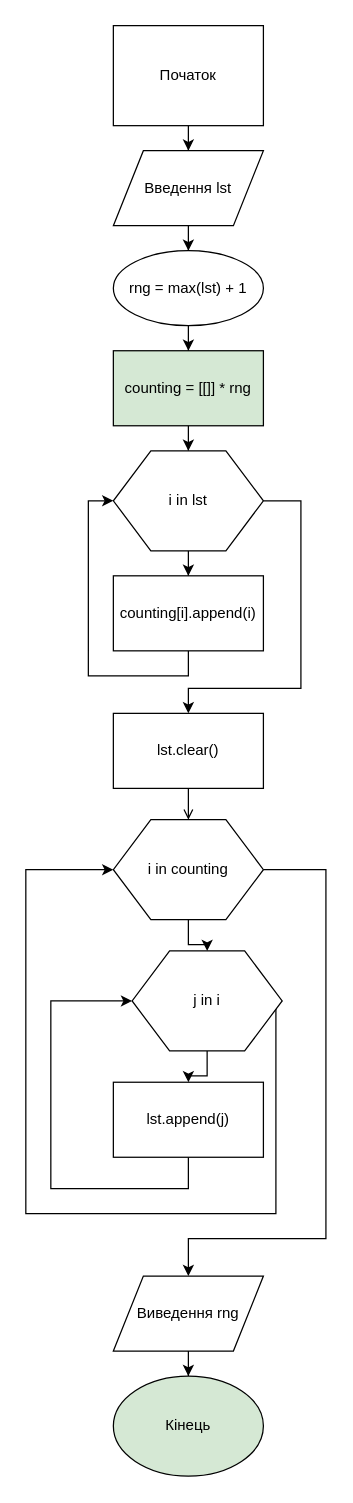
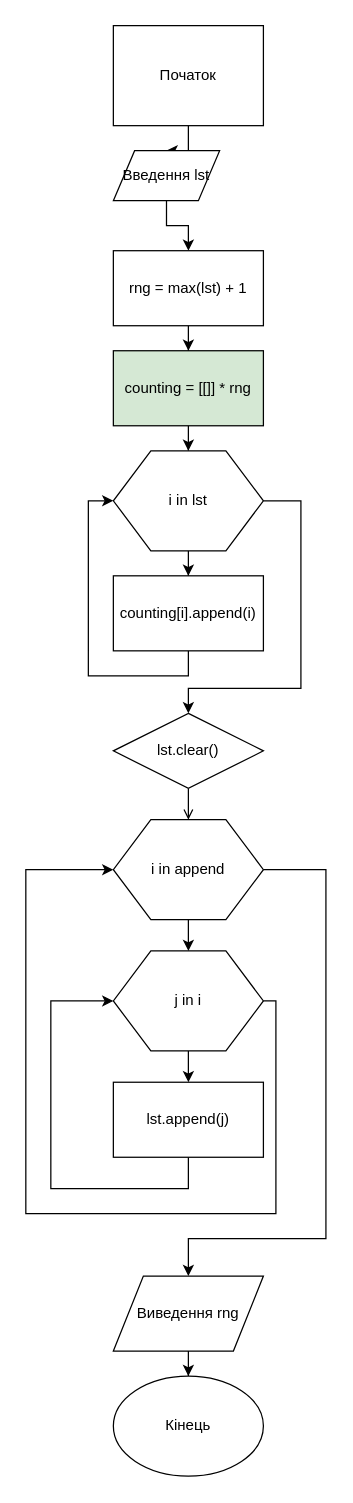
(188, 188) -> (166, 176)
(188, 288) -> (188, 288)
(188, 751) -> (188, 751)
(188, 869) -> (188, 869)
(207, 1001) -> (188, 1001)
(188, 1426) -> (188, 1426)
